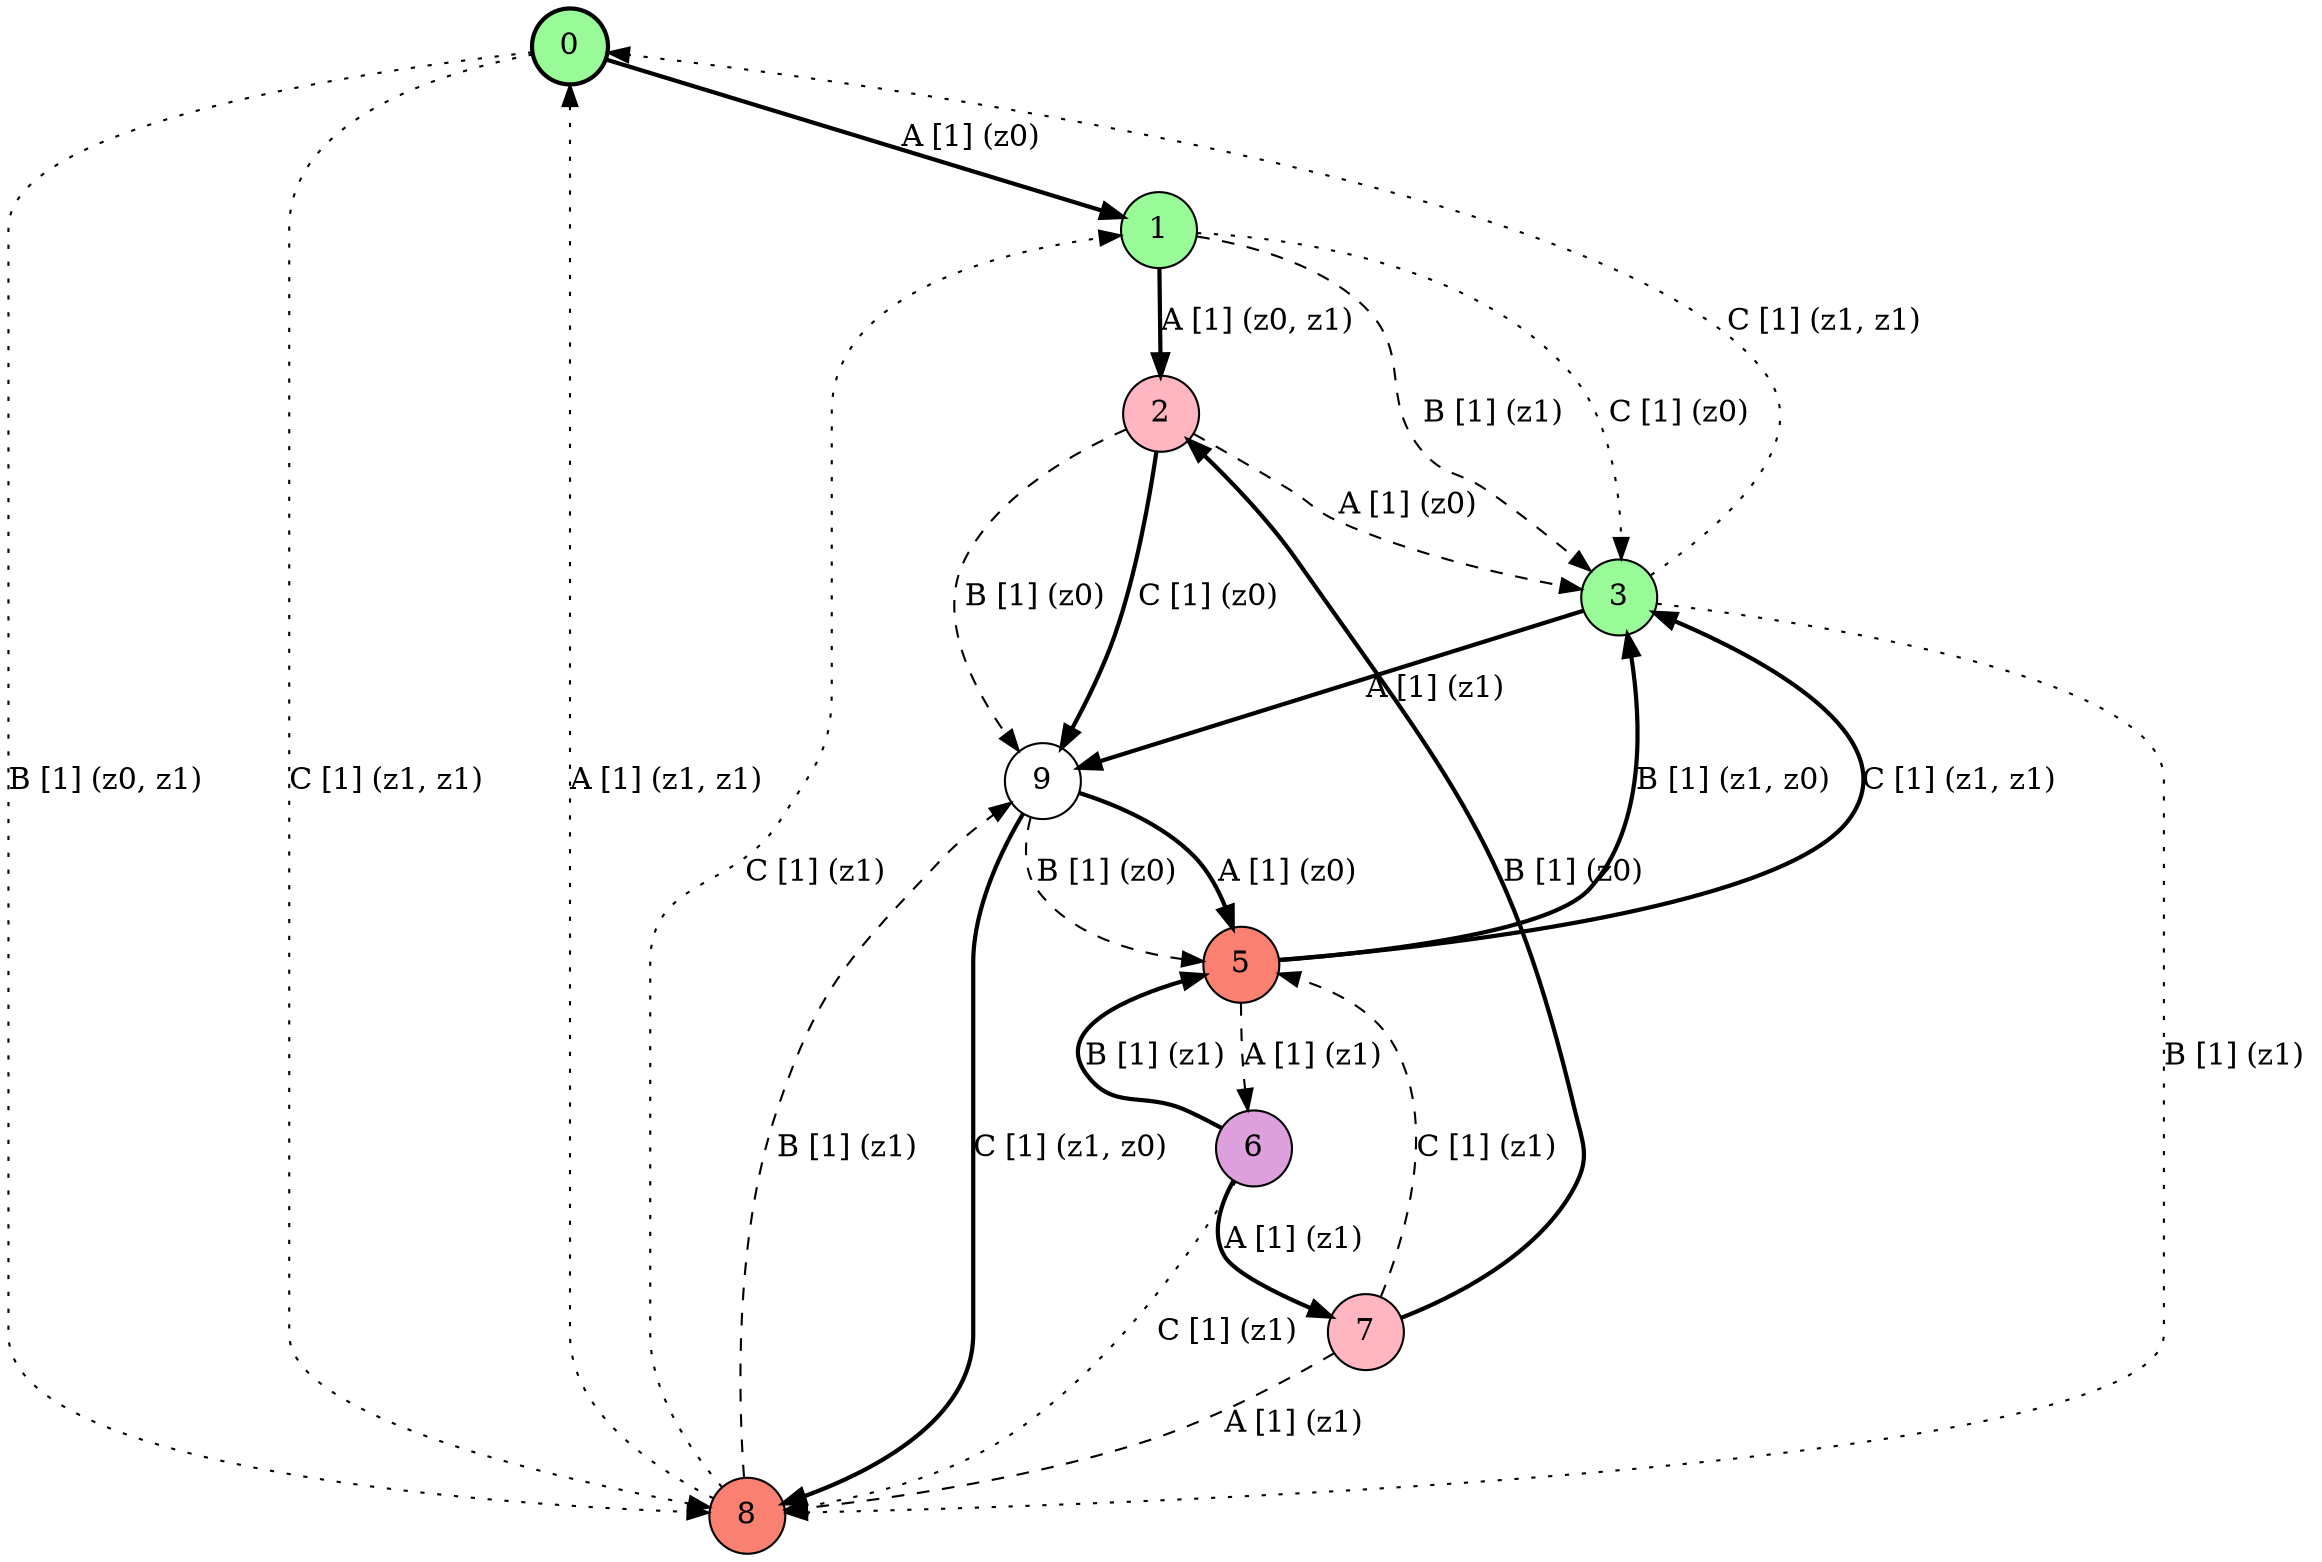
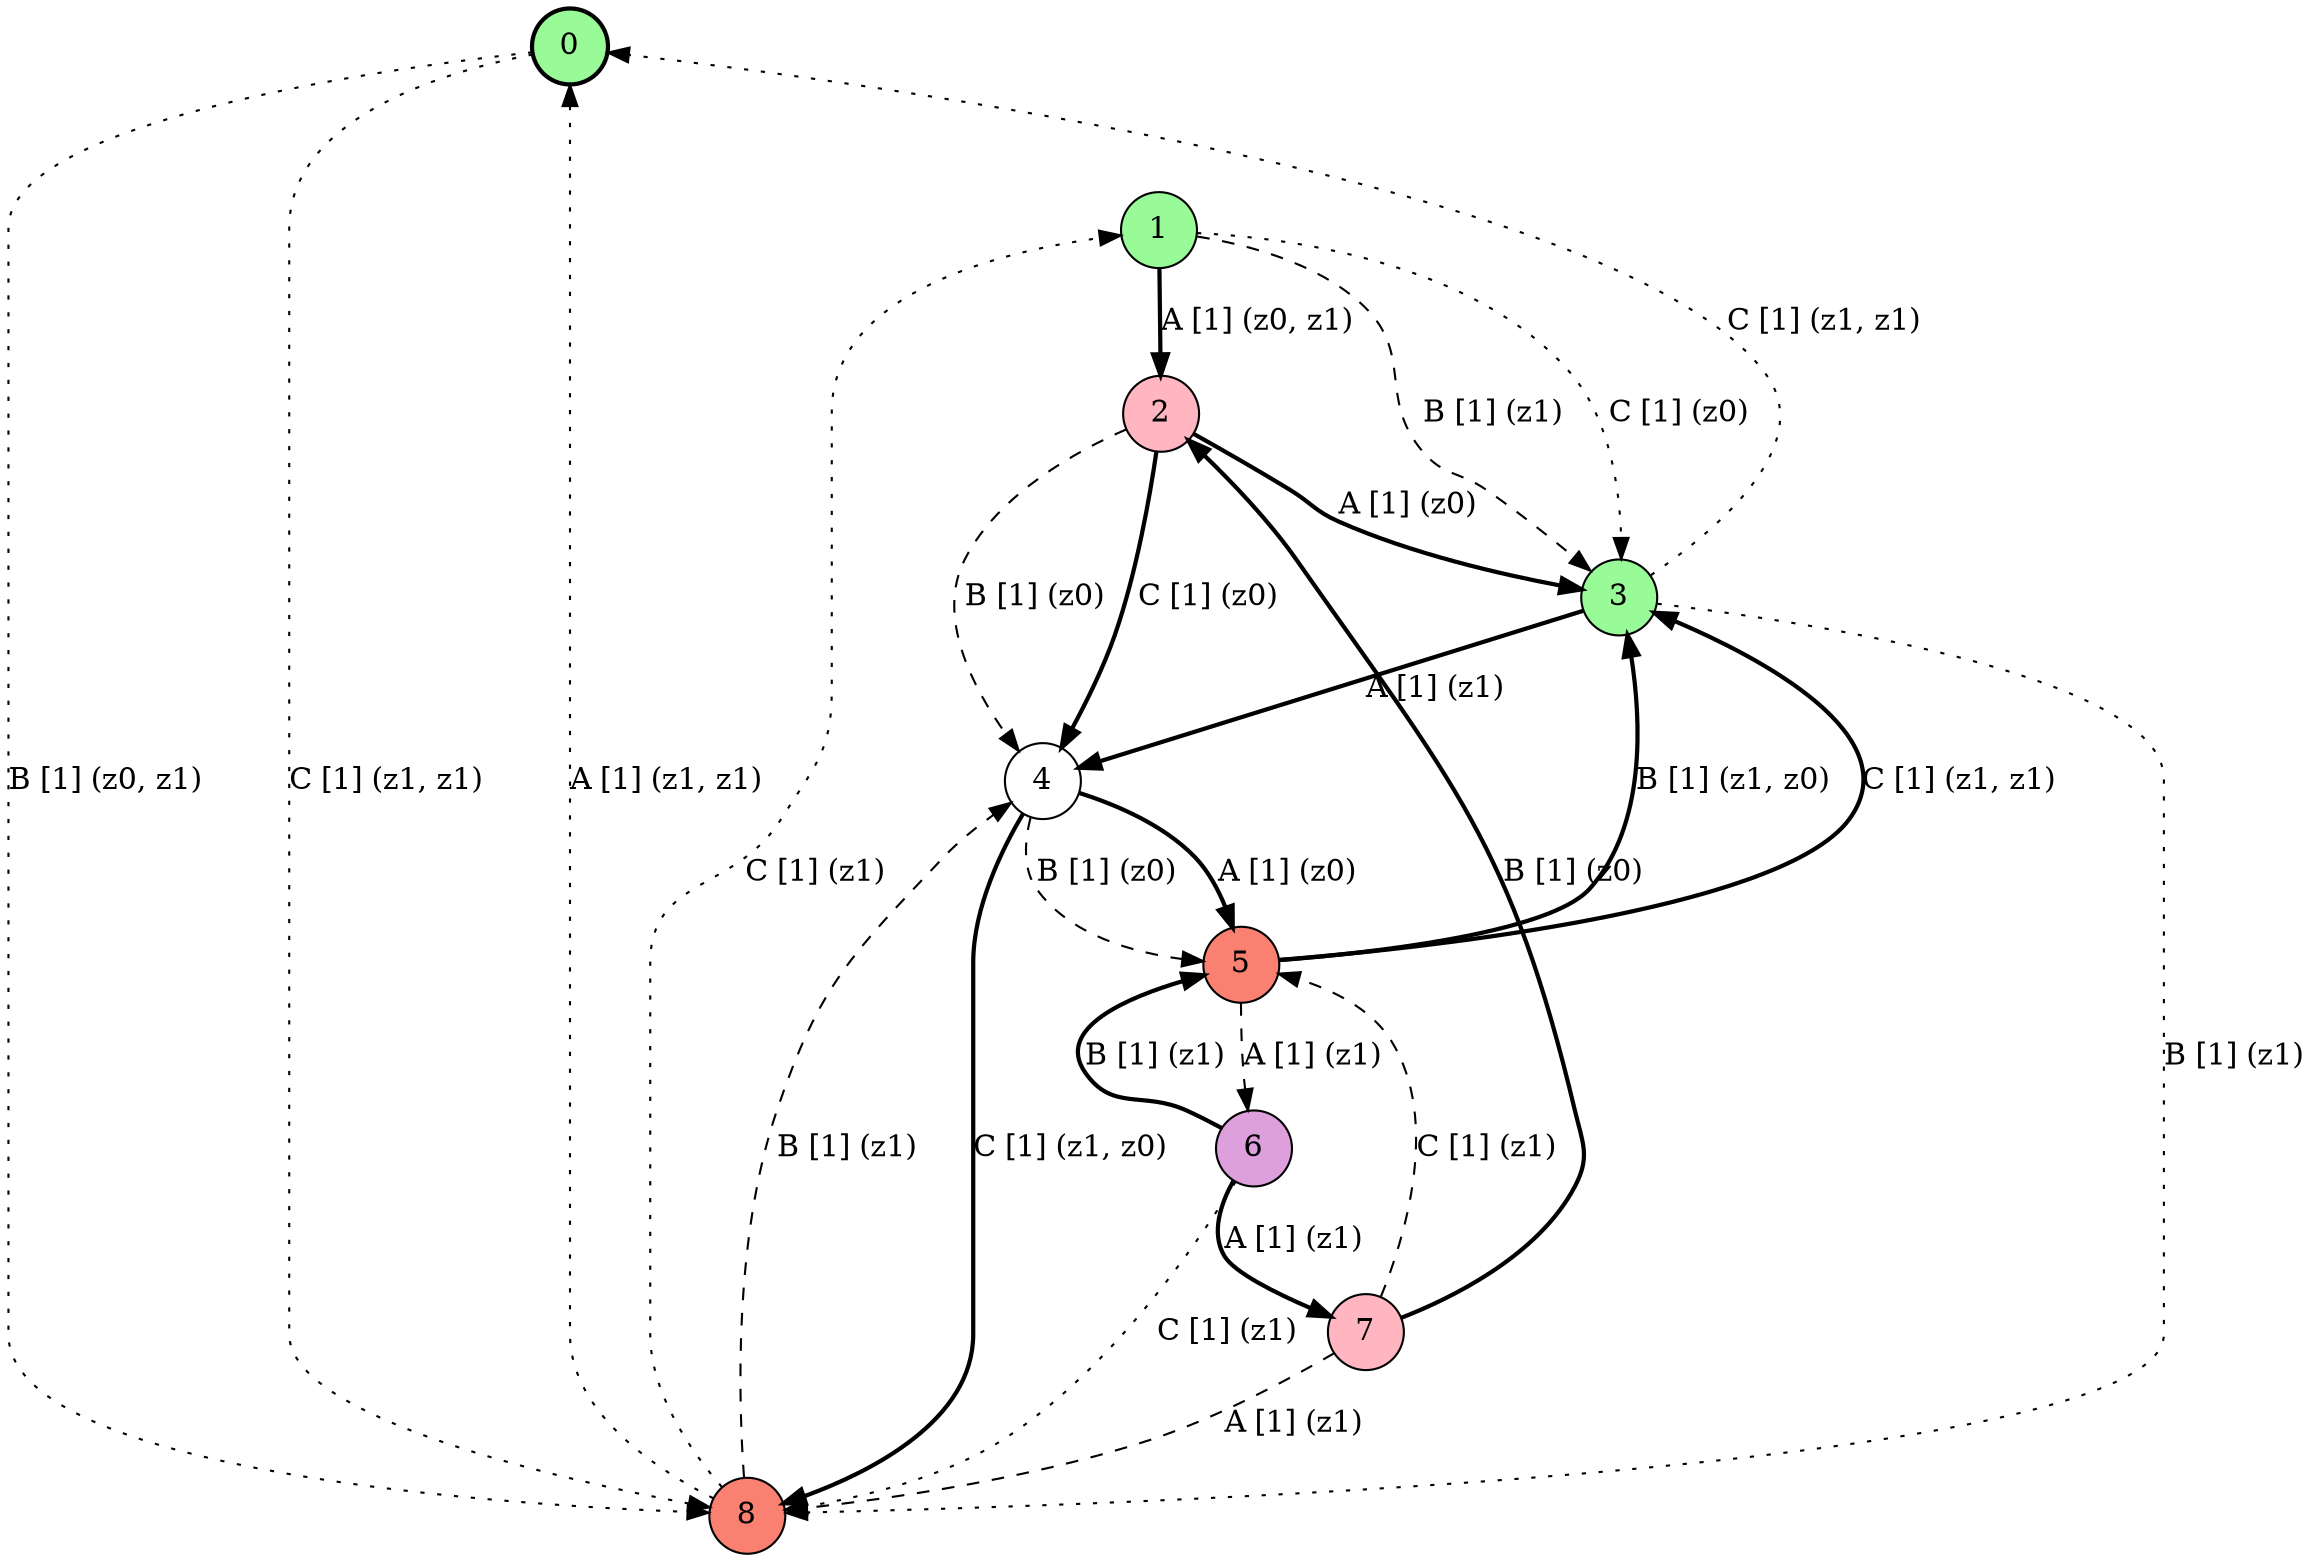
(854, 135) -> none
(1367, 533) -> (1367, 533)
(1043, 781) -> (1043, 781)
